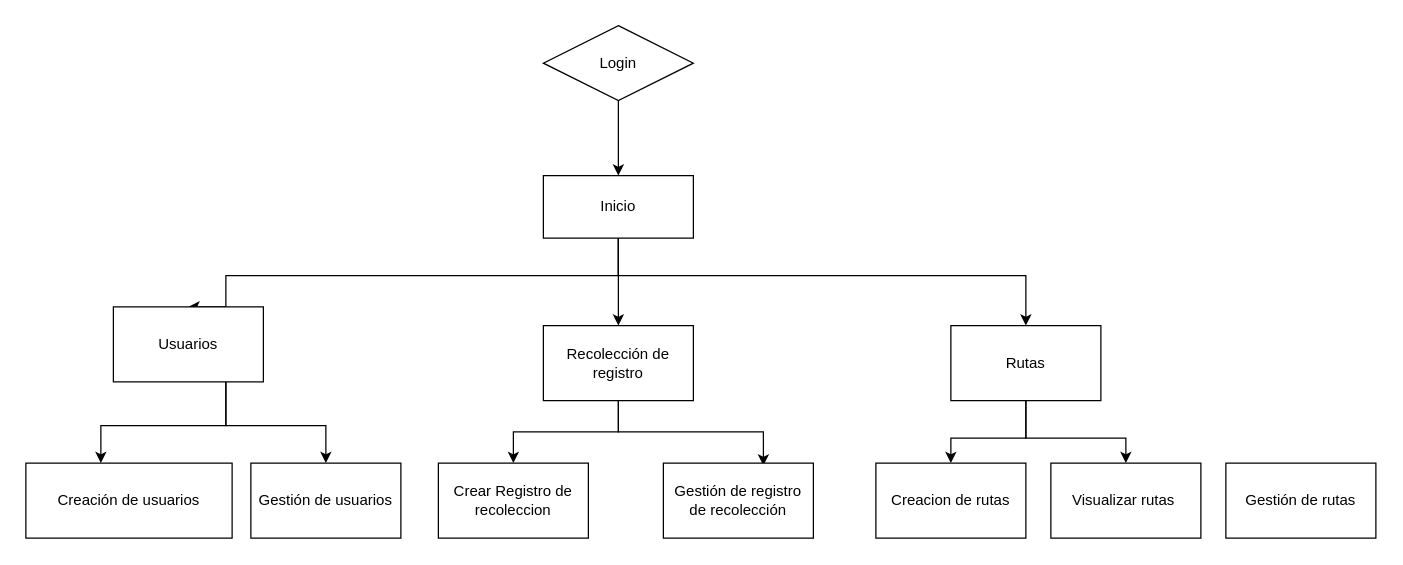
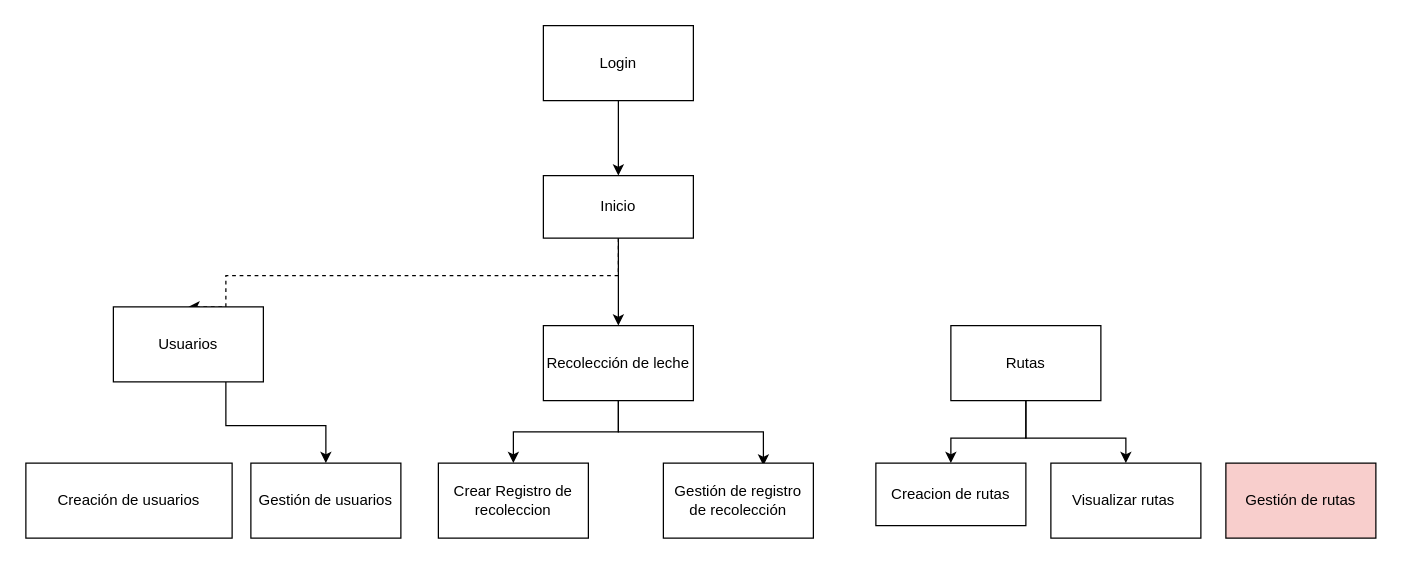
(618, 63) -> (618, 63)
(407, 276) -> (407, 276)
(844, 276) -> none
(618, 363) -> (618, 363)
(148, 426) -> none
(951, 501) -> (951, 494)
(1301, 501) -> (1301, 501)
